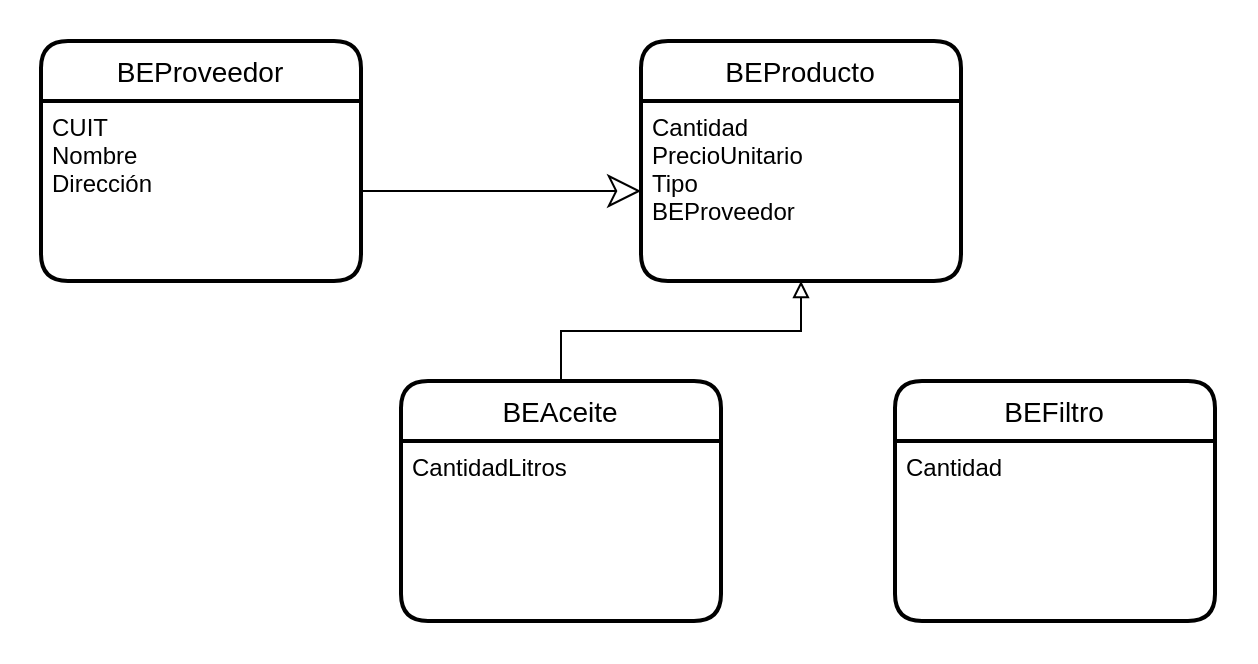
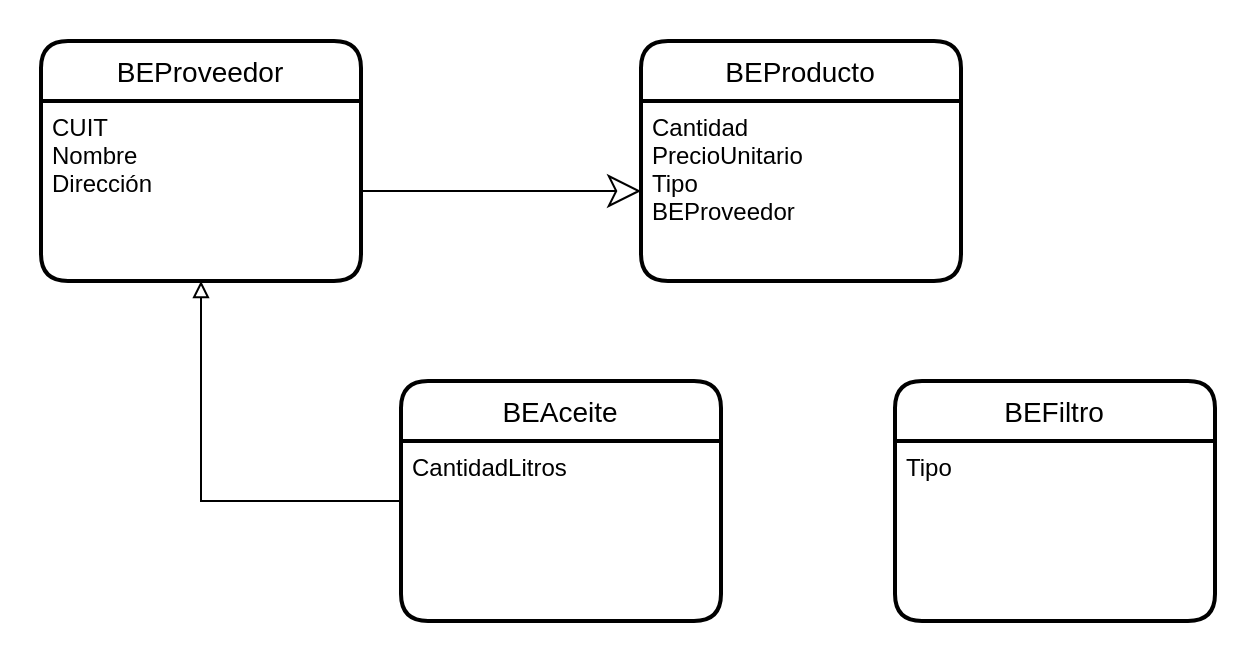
(673, 331) -> (201, 498)
(957, 468) -> (930, 468)
